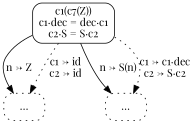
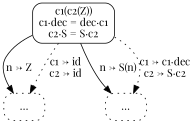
(74, 23) -> (74, 23)
